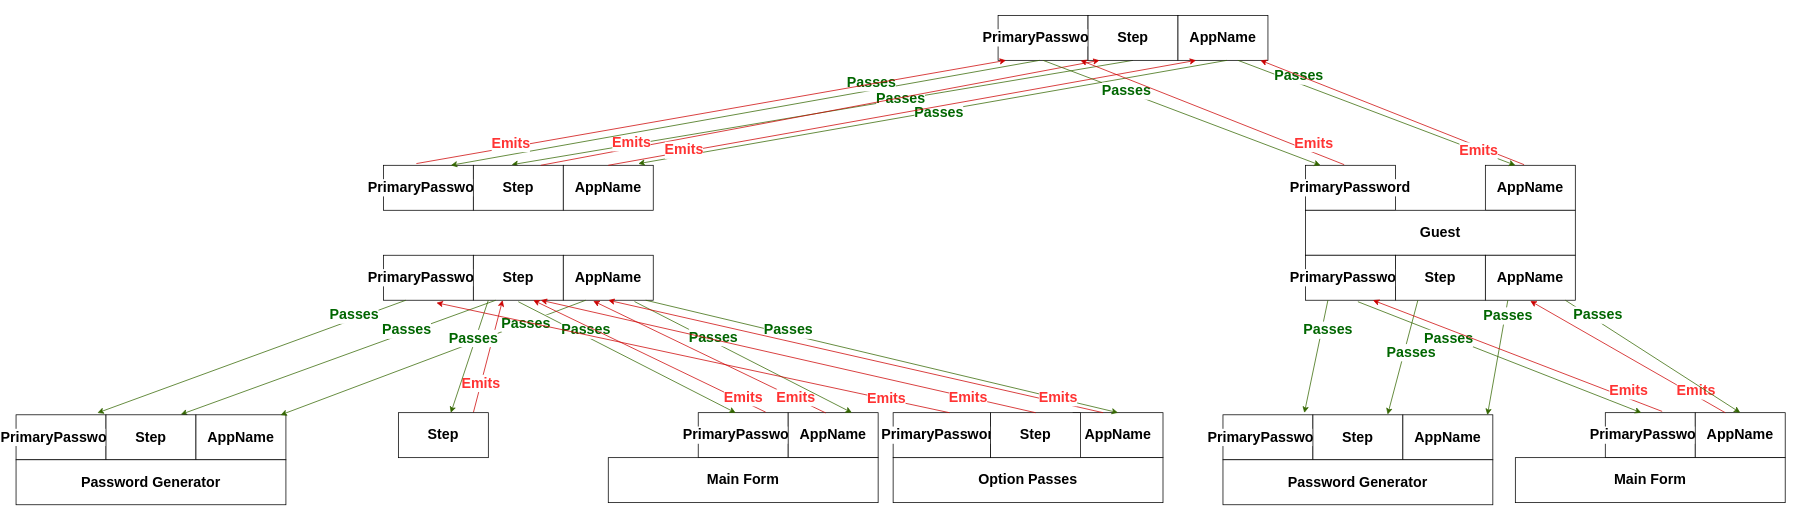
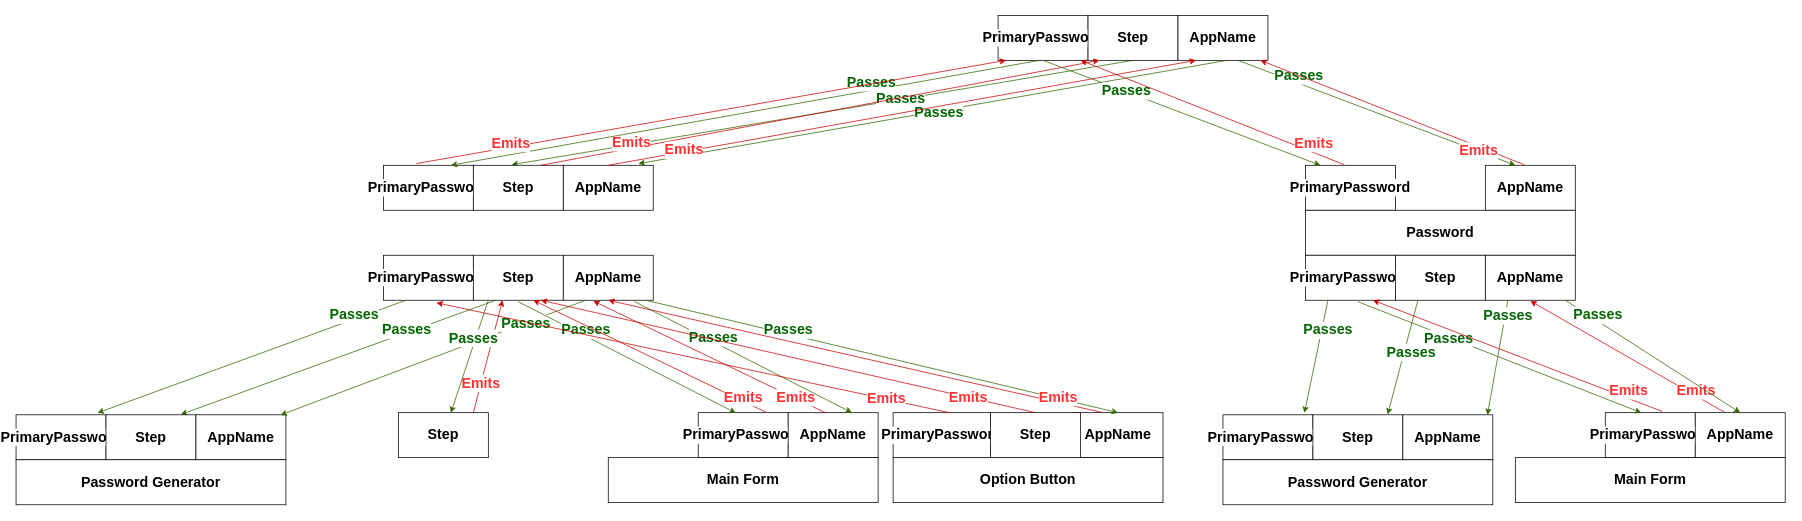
(1440, 233) -> (1440, 233)
(1028, 480) -> (1028, 480)
